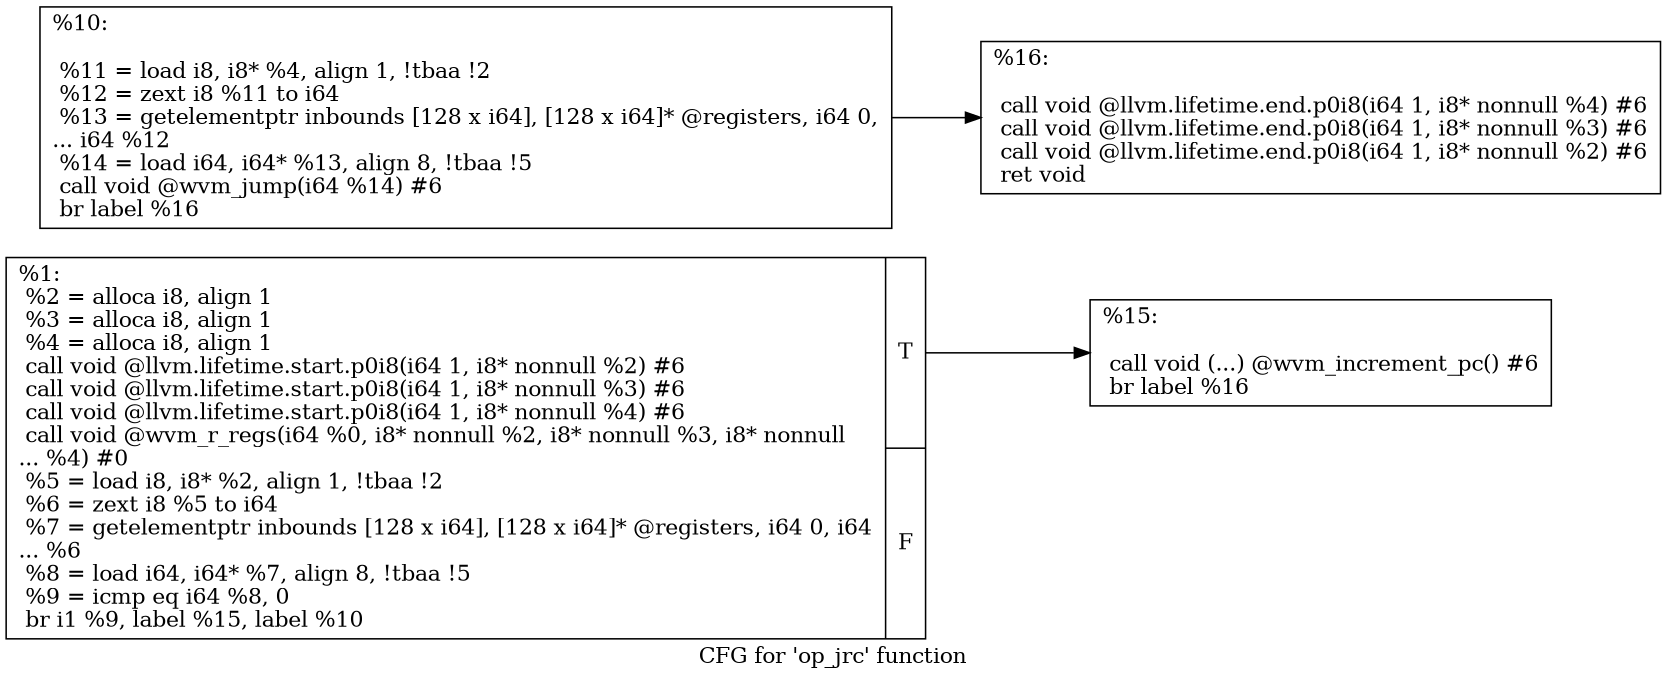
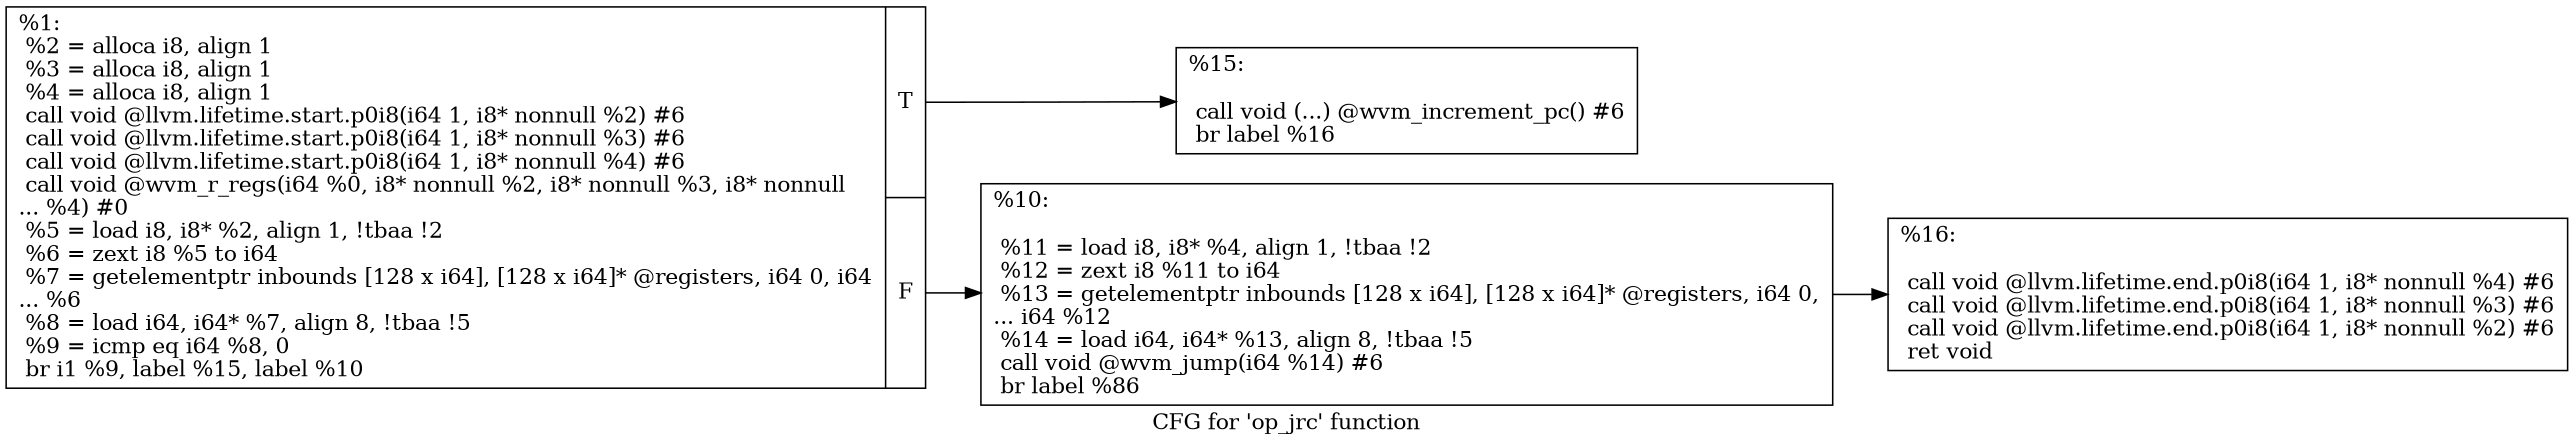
(126, 210) -> (1067, 387)
none -> (945, 293)
